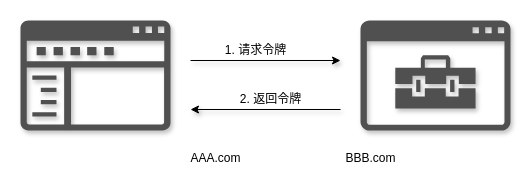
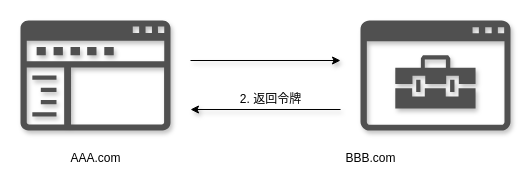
(256, 51) -> none
(216, 159) -> (96, 159)
